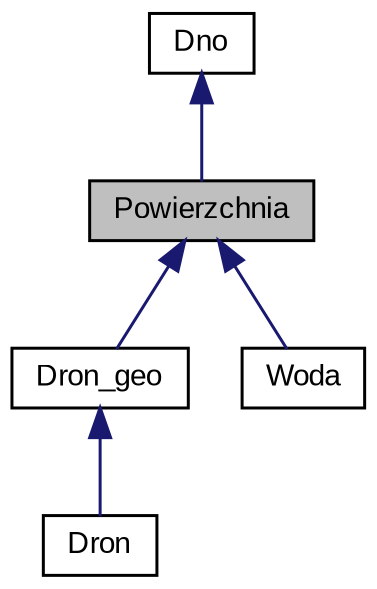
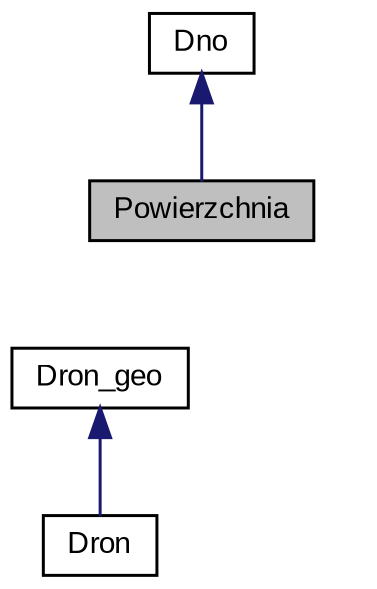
(143, 307) -> none
(303, 378) -> none
